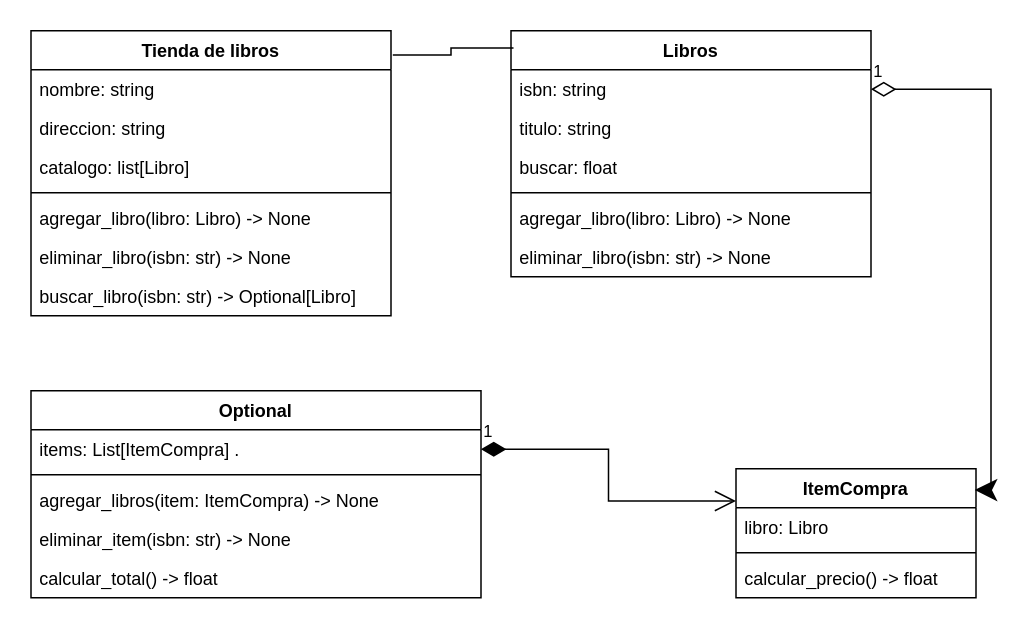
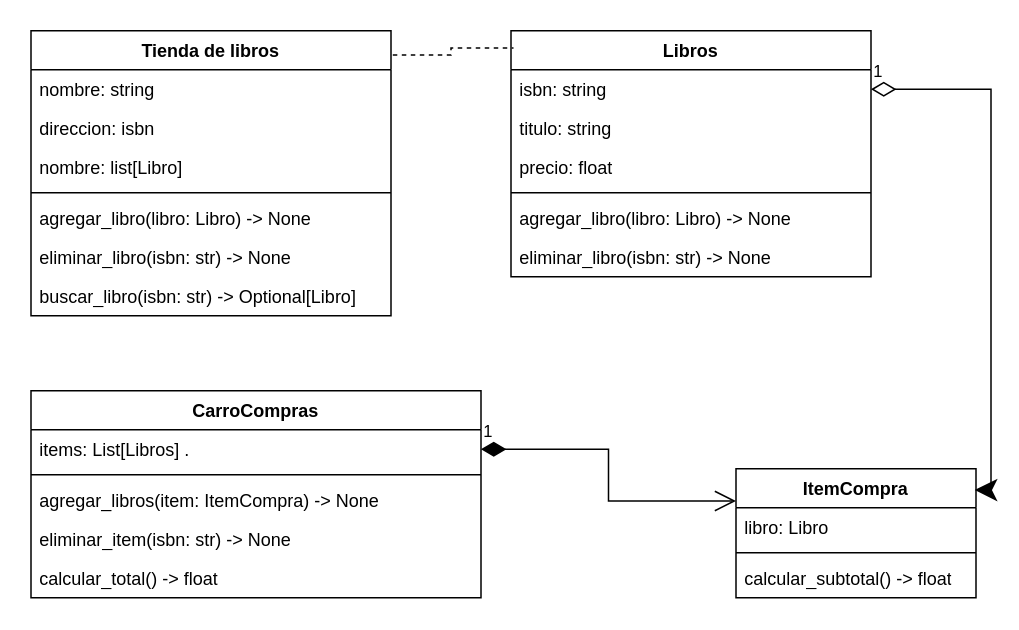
(451, 50) -> (451, 50)
(114, 130) -> (104, 130)
(132, 169) -> (124, 169)
(578, 169) -> (576, 169)
(256, 412) -> (256, 412)
(152, 451) -> (129, 451)
(857, 591) -> (857, 591)
